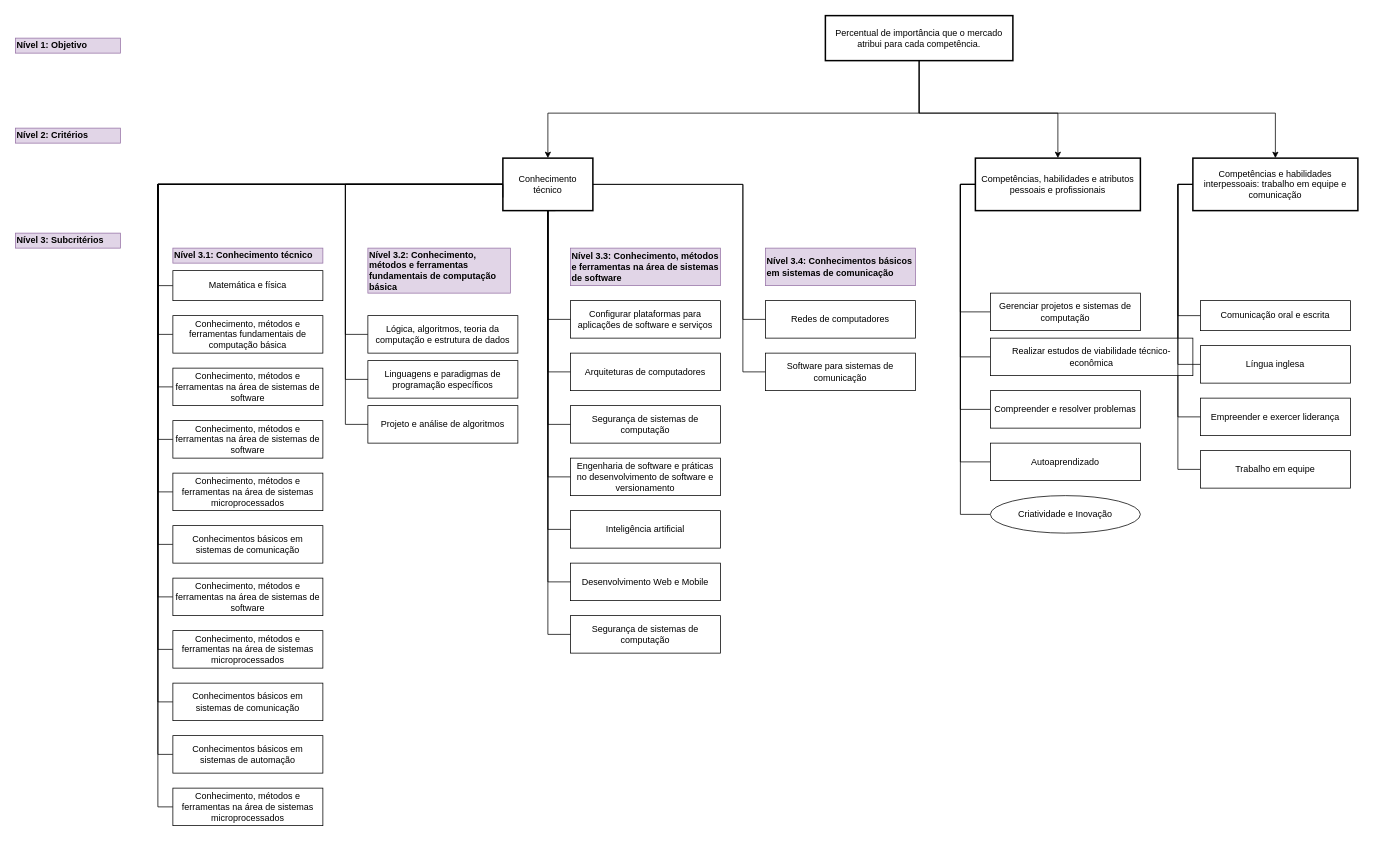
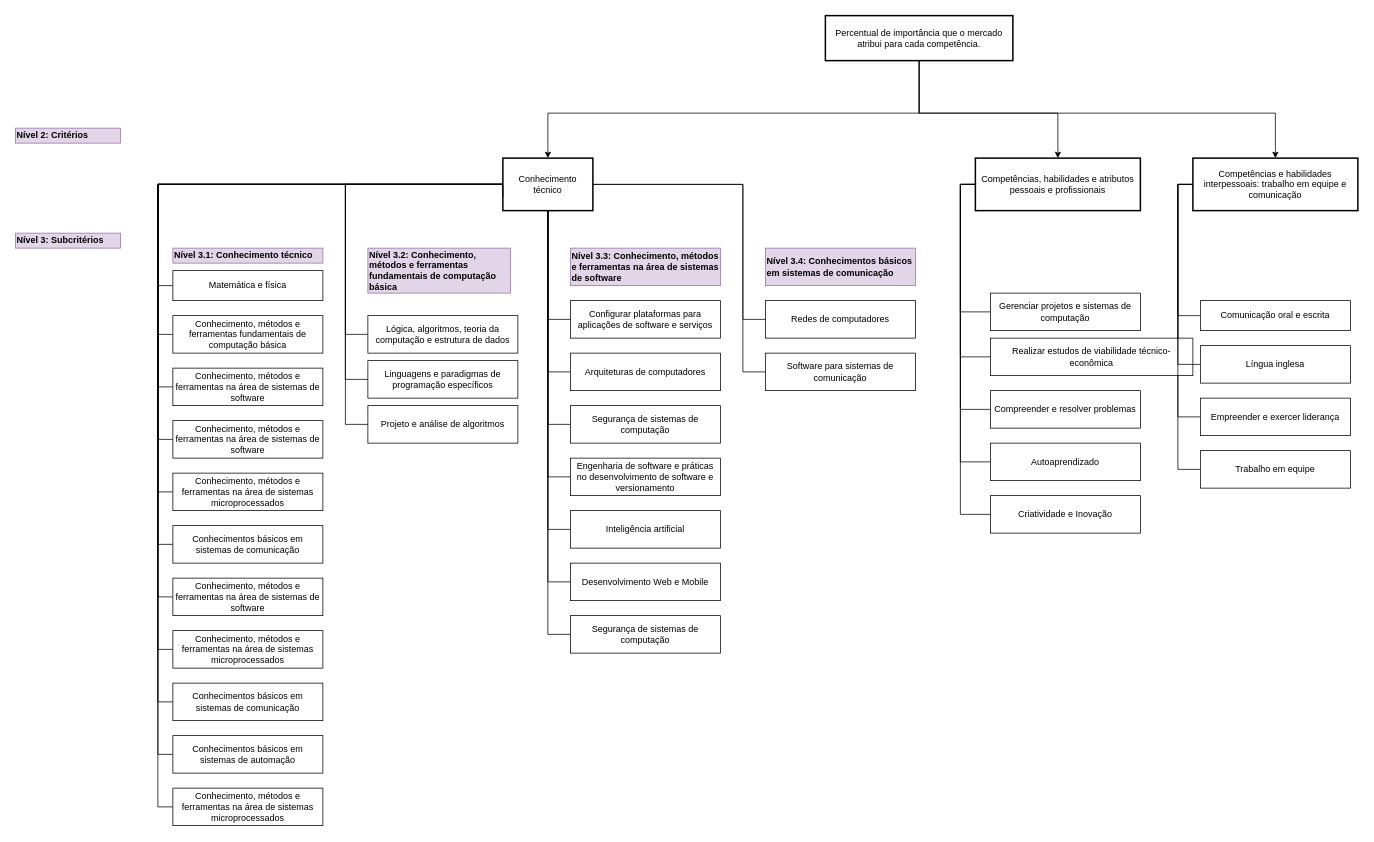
(68, 45) -> none
(1065, 514) -> (1065, 514)
